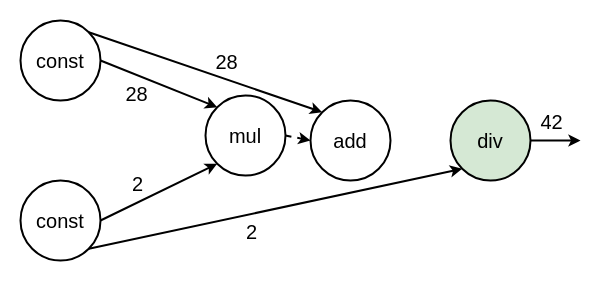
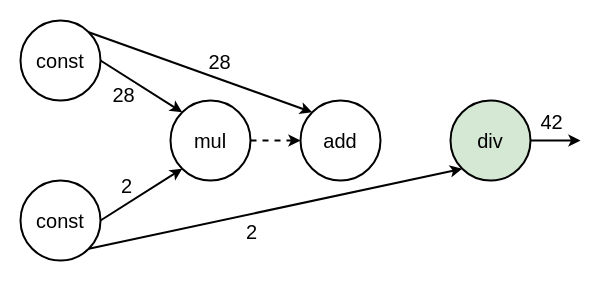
(246, 136) -> (211, 141)
(351, 141) -> (341, 141)
